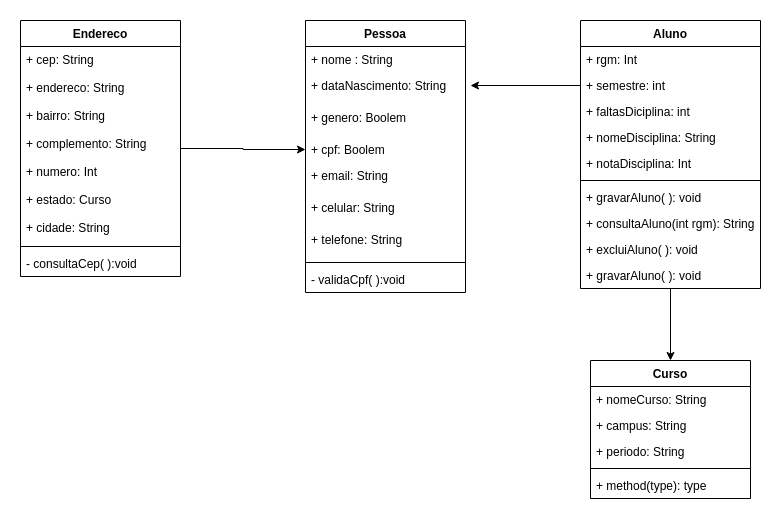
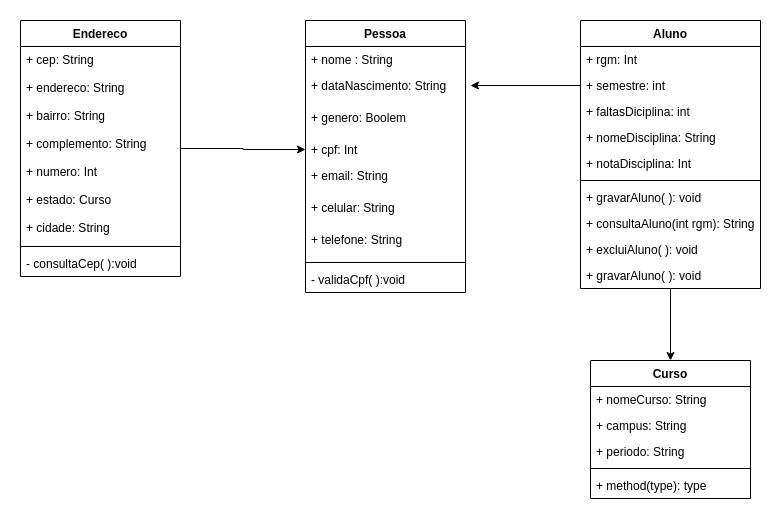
(348, 150) -> (340, 150)
